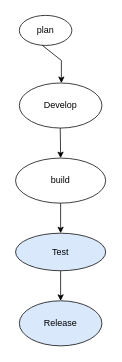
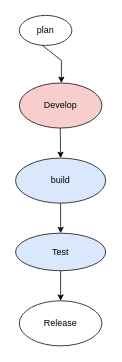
(60, 105) -> (60, 105)
(60, 180) -> (60, 180)
(60, 323) -> (60, 323)
